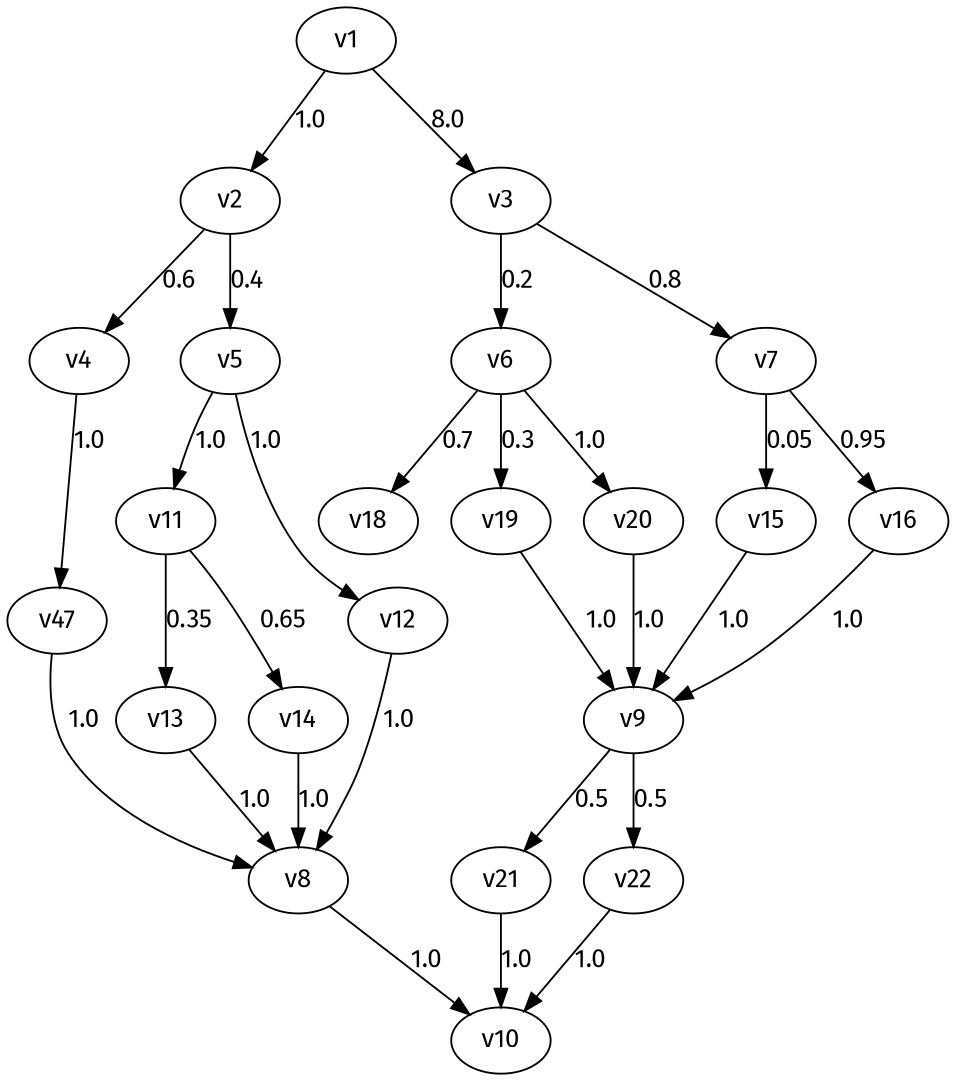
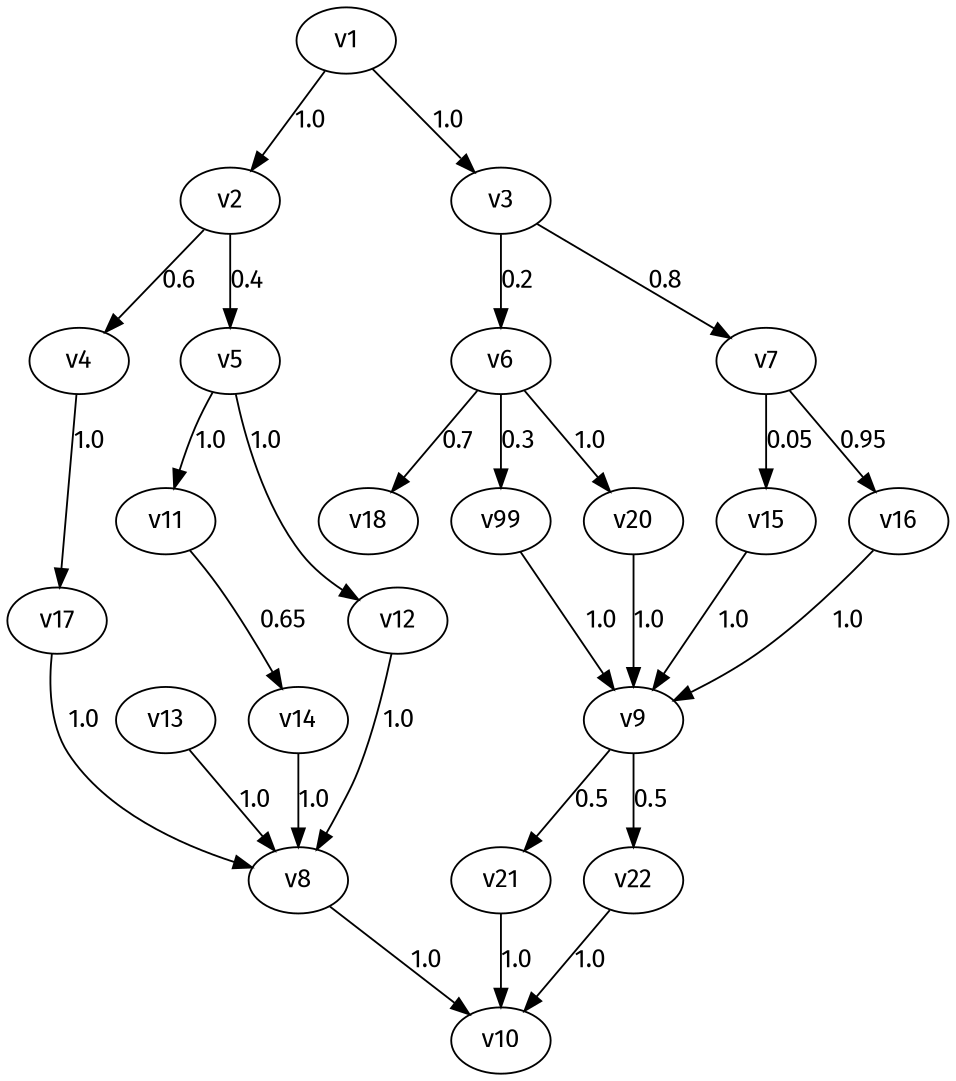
(448, 121) -> (448, 121)
(501, 521) -> (501, 521)
(166, 611) -> none
(57, 621) -> (57, 621)
